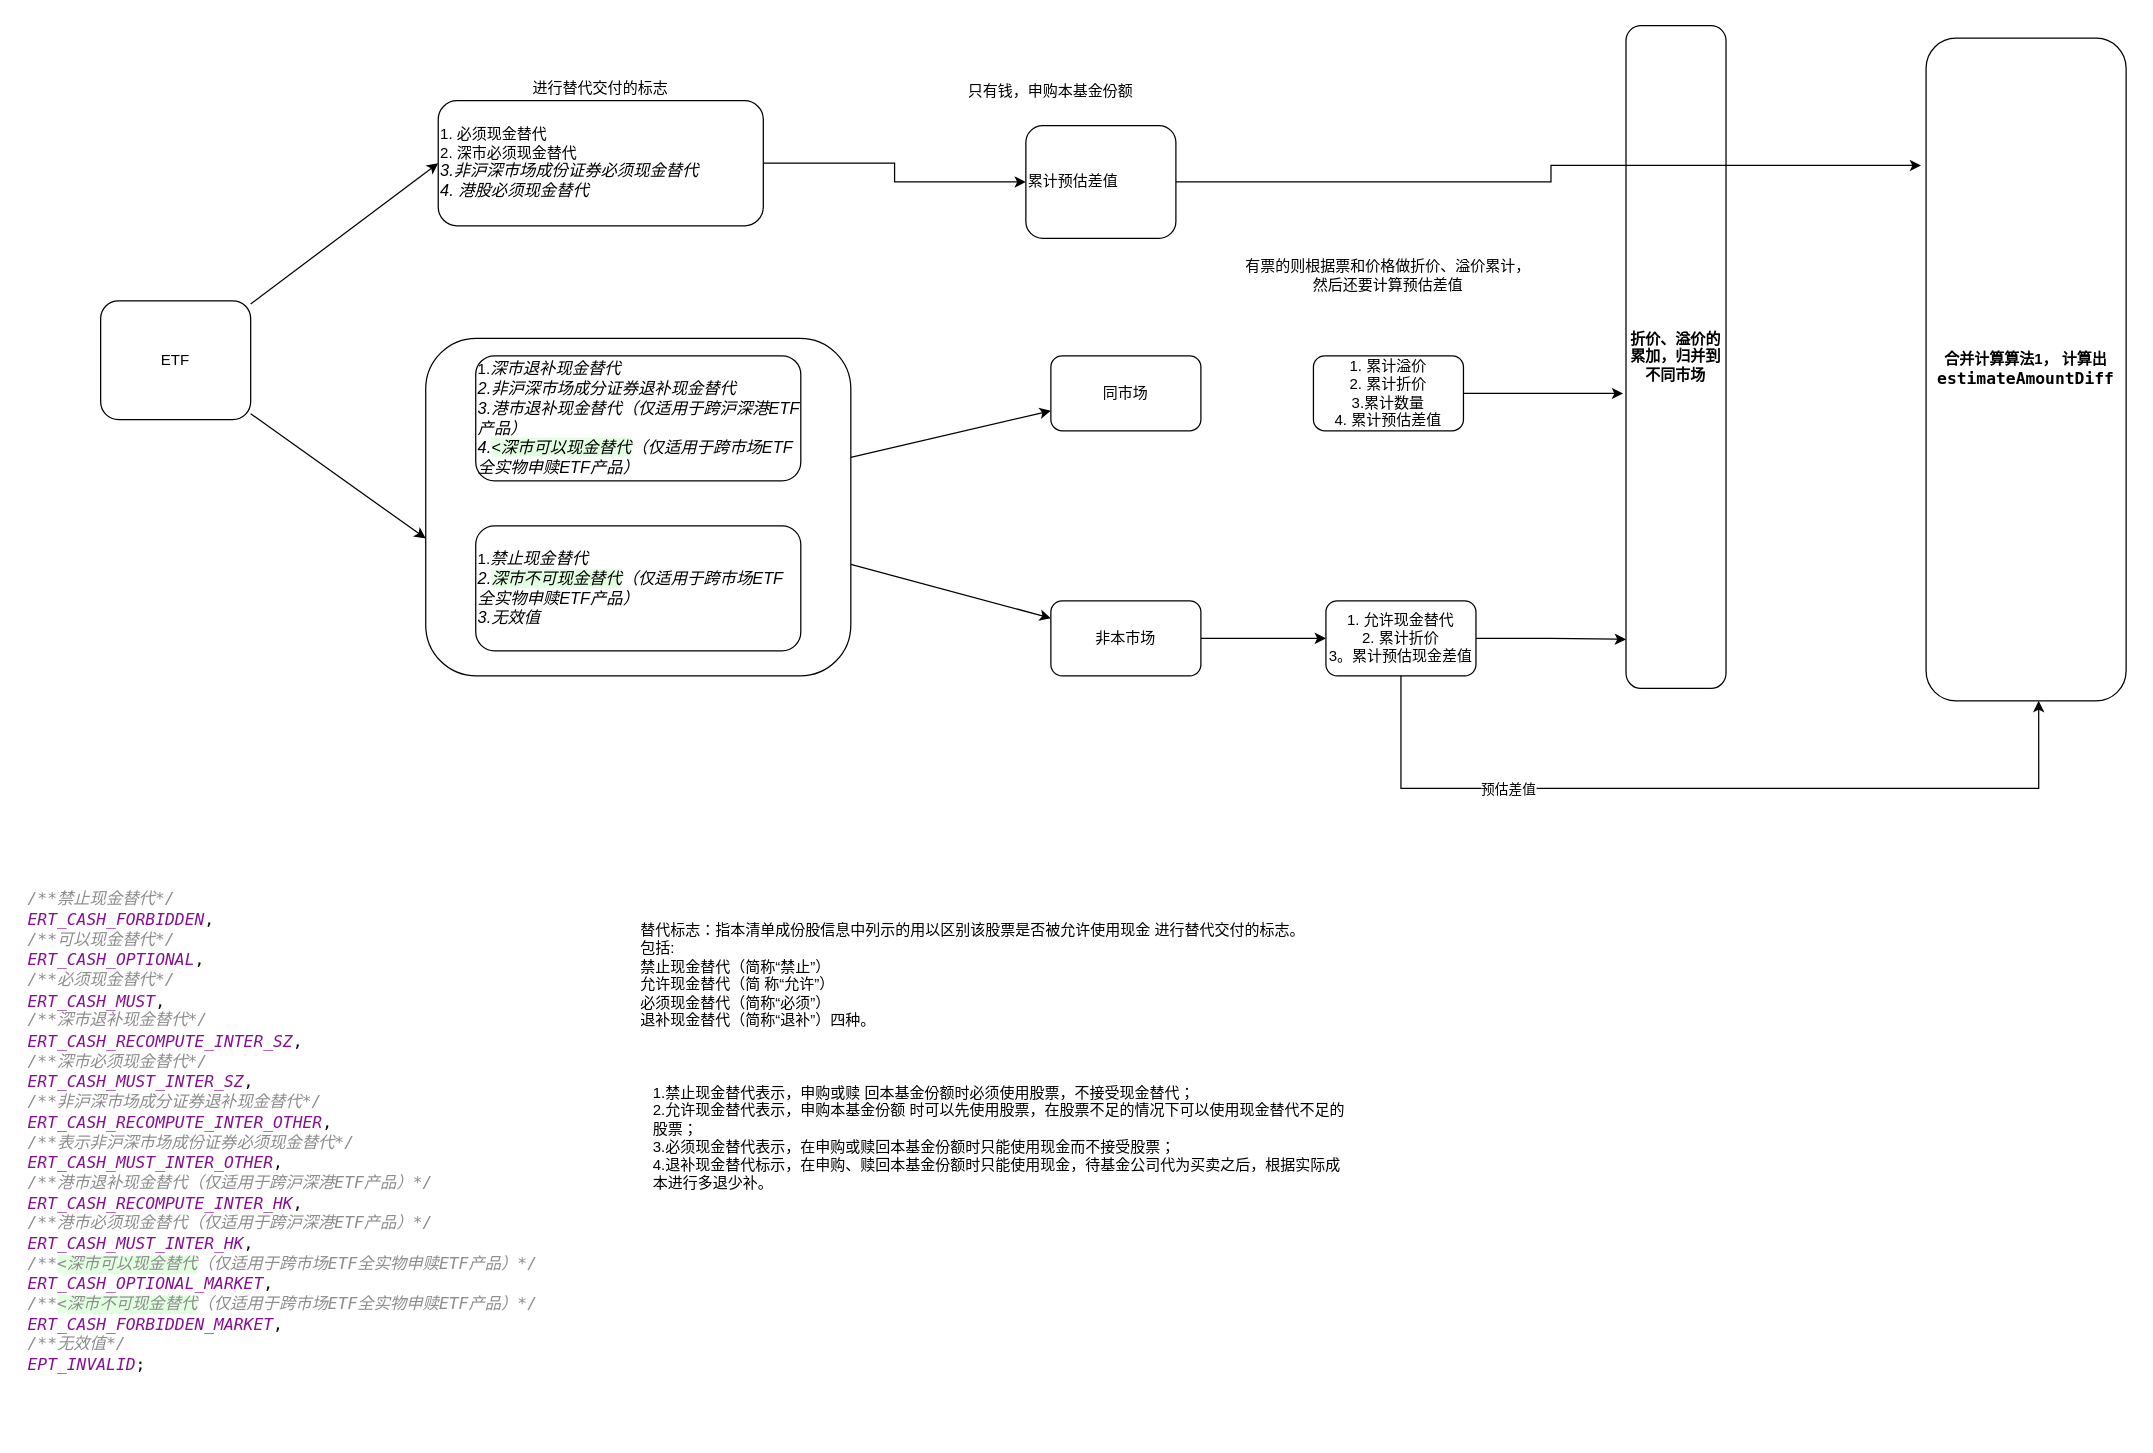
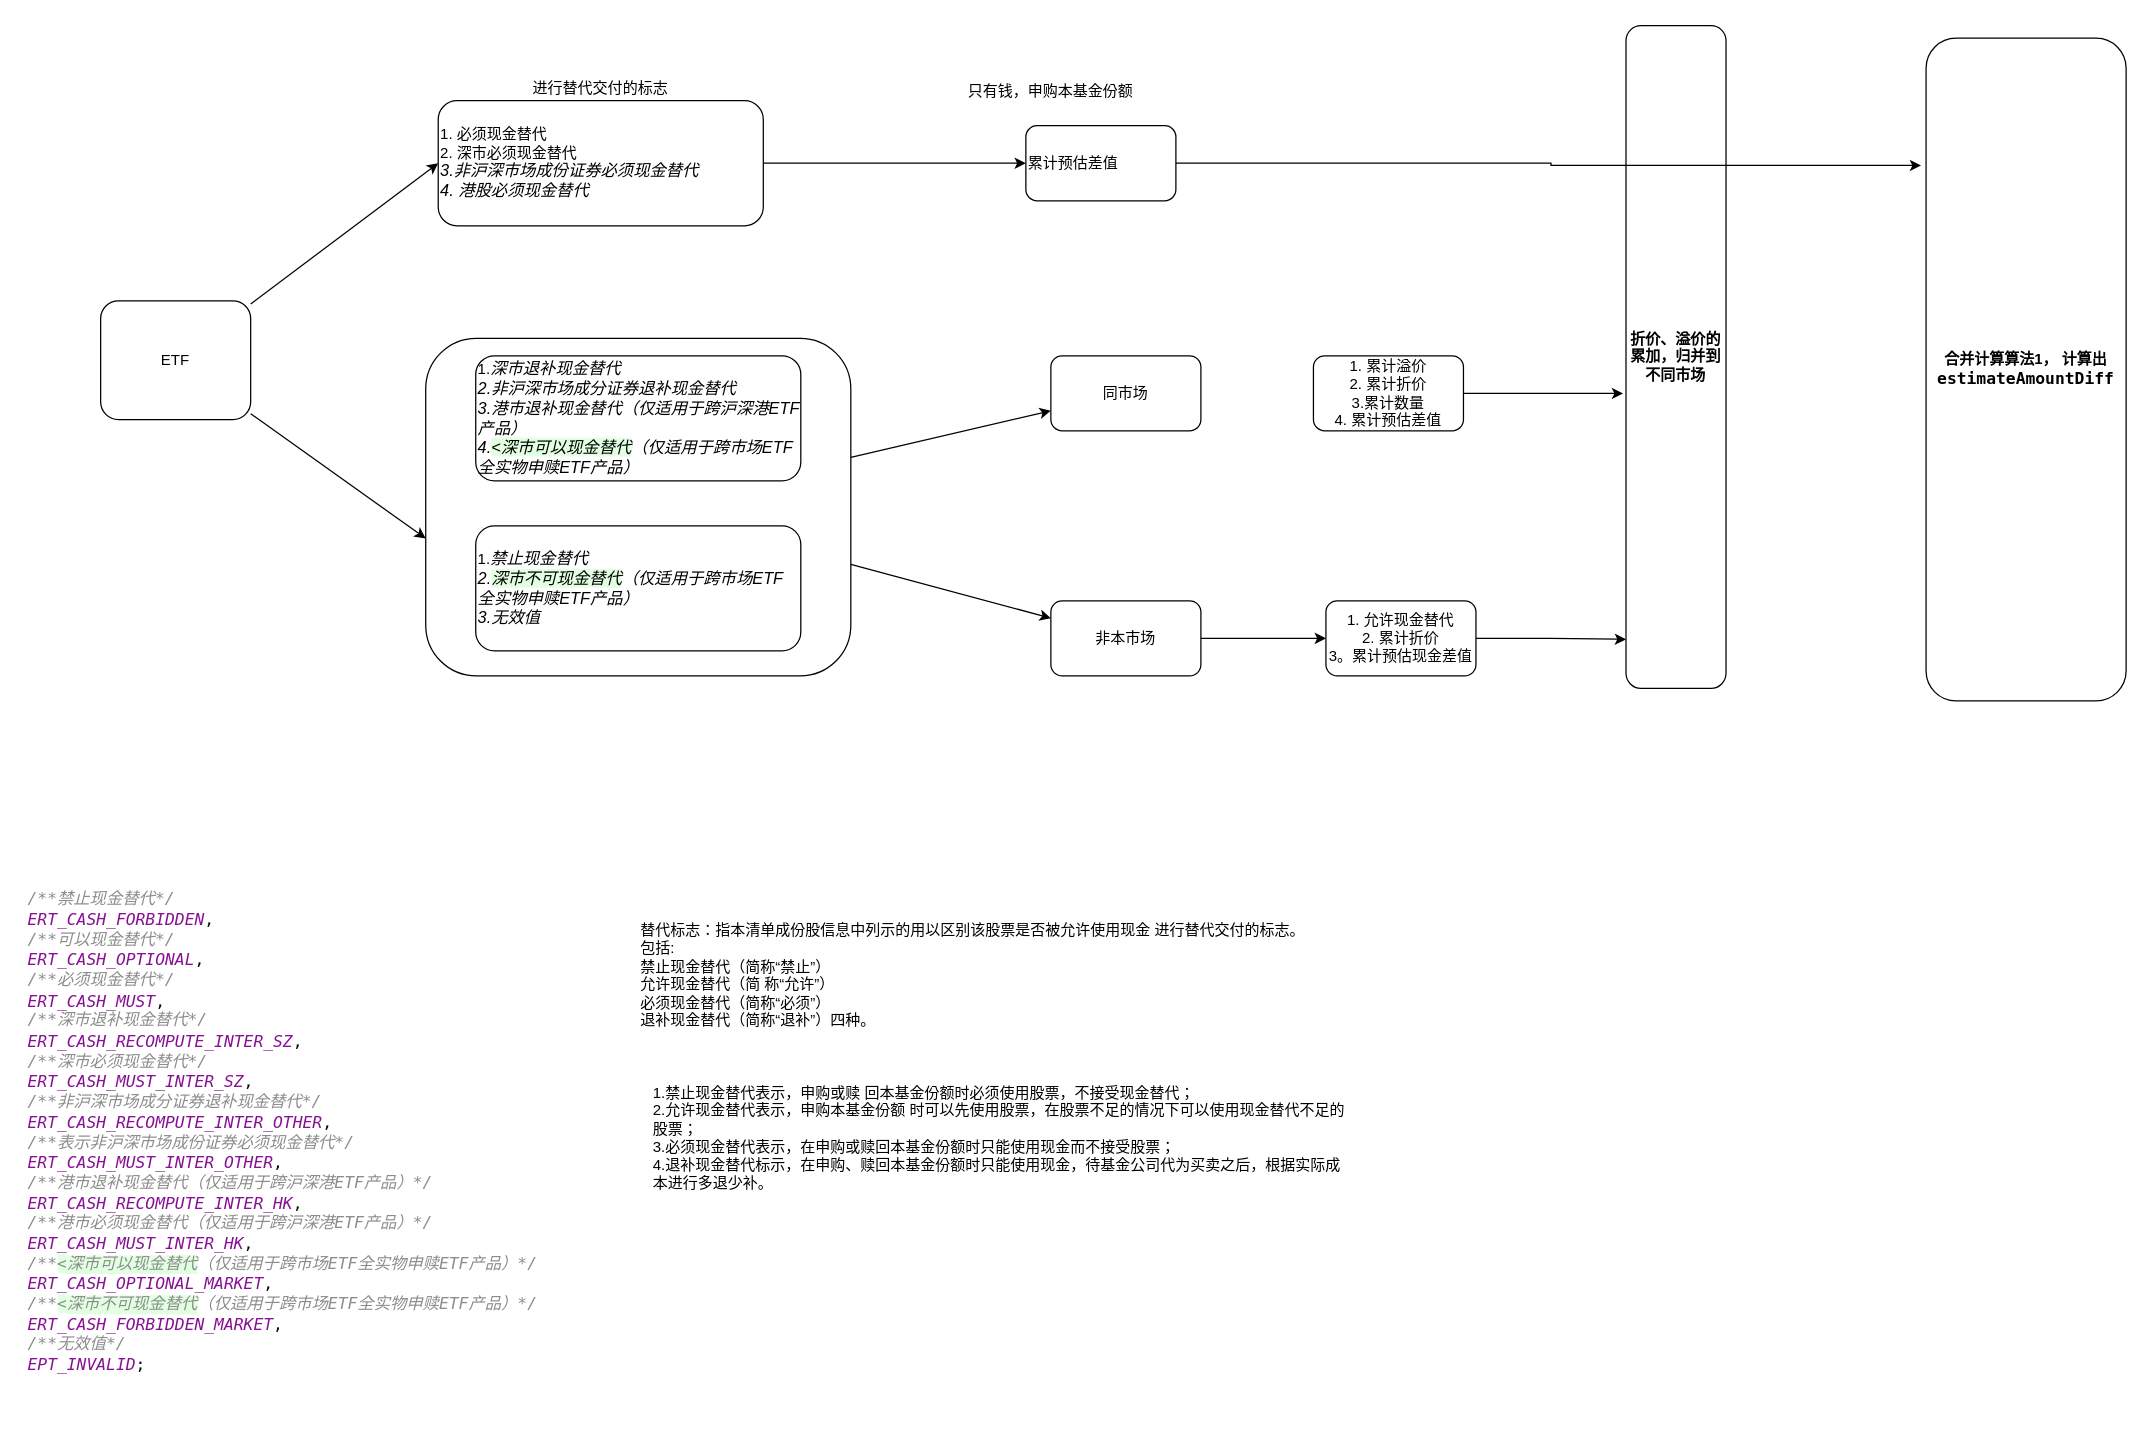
(1101, 182) -> (1101, 163)
(1388, 276) -> none
(1703, 788) -> none
